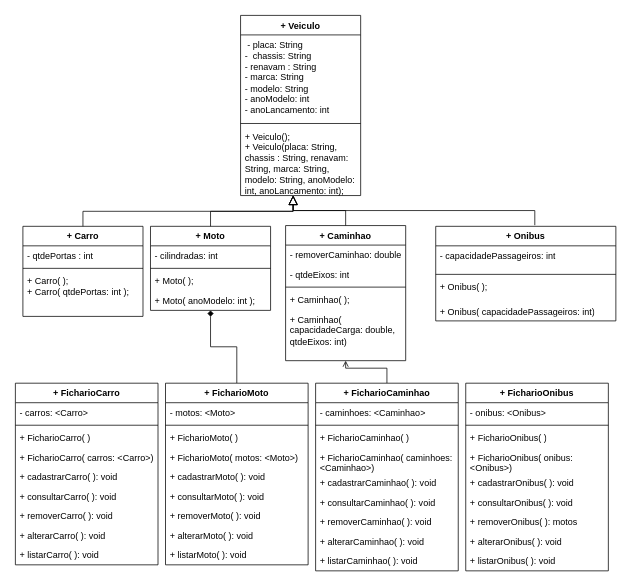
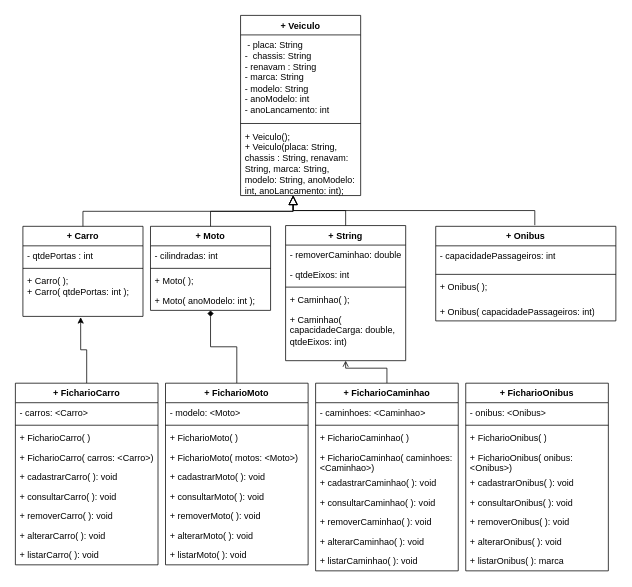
(345, 236) -> (345, 236)
none -> (87, 350)
(204, 413) -> (206, 413)
(527, 523) -> (523, 523)
(518, 562) -> (522, 562)
